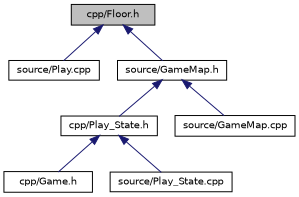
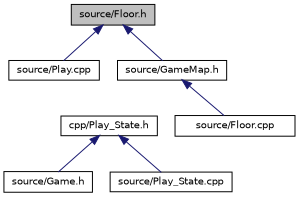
(113, 15) -> (113, 15)
(137, 101) -> none
(235, 126) -> (235, 126)
(48, 182) -> (48, 182)
